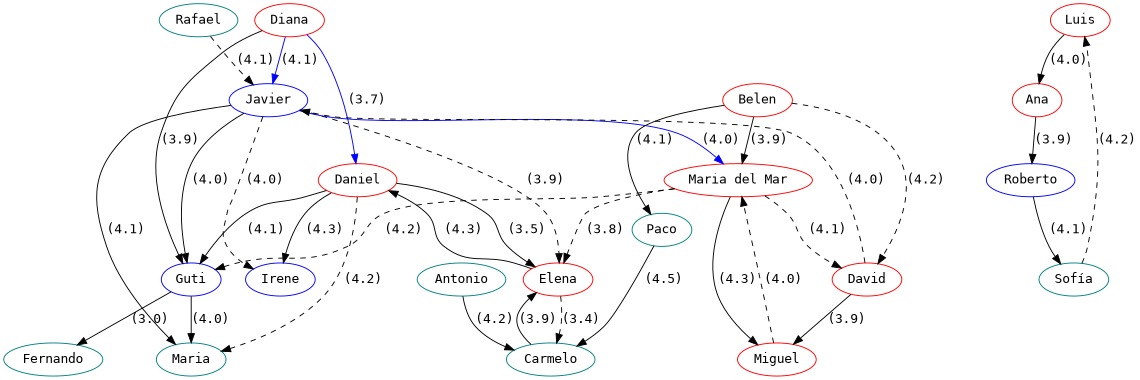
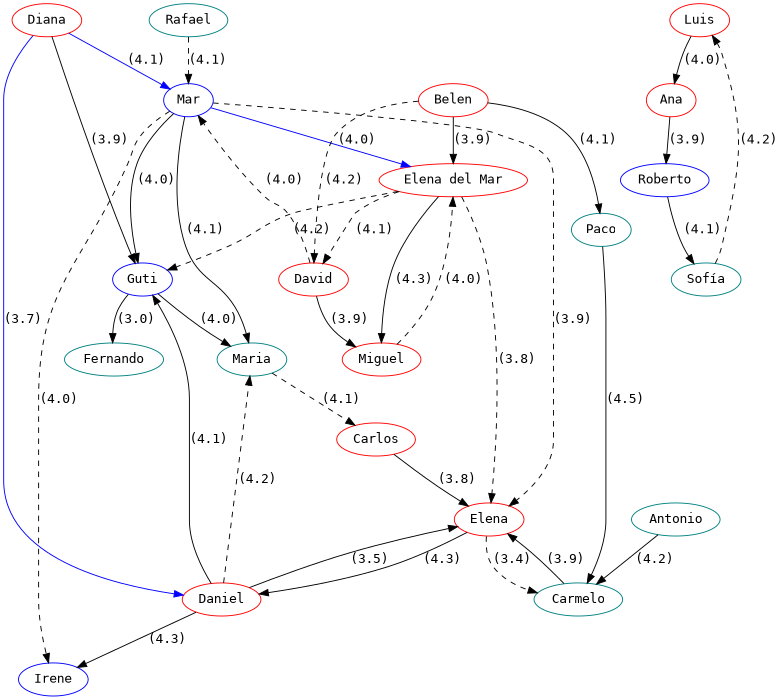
(268, 100) -> (188, 100)
(738, 180) -> (453, 180)
none -> (376, 439)
